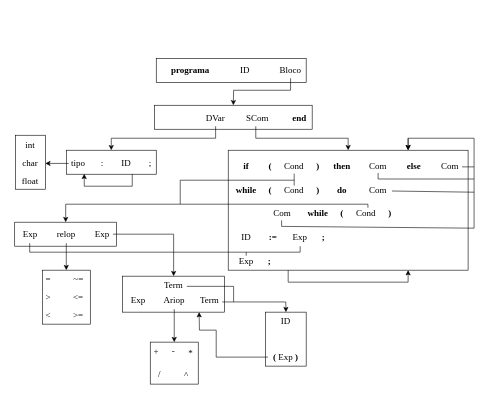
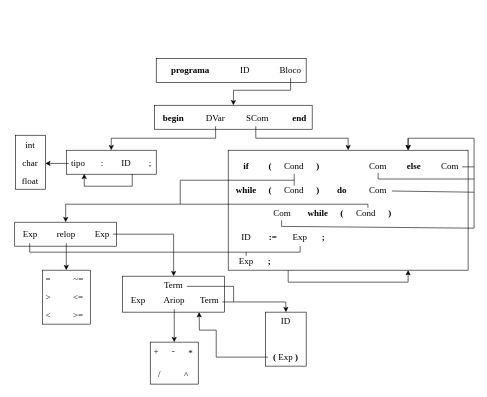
none -> (174, 117)
(342, 165) -> none
